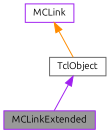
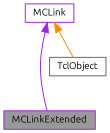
(61, 98) -> (41, 72)
